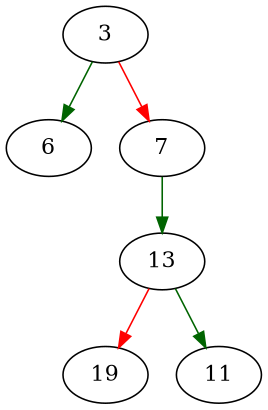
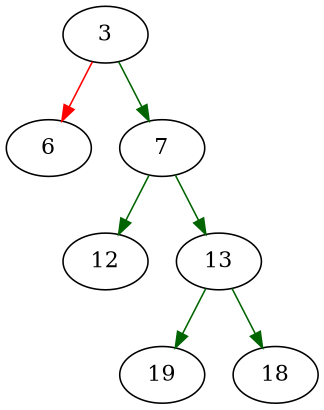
(81, 84) -> (81, 84)
(130, 84) -> (130, 84)
none -> (106, 261)
(138, 311) -> (194, 311)
(219, 375) -> (276, 375)
